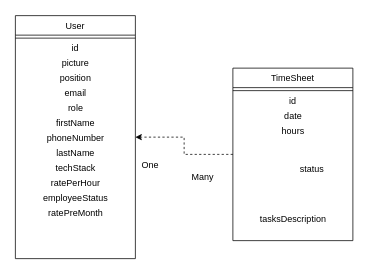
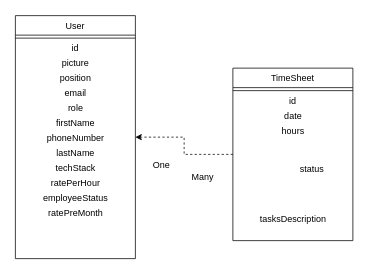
(150, 165) -> (162, 165)
